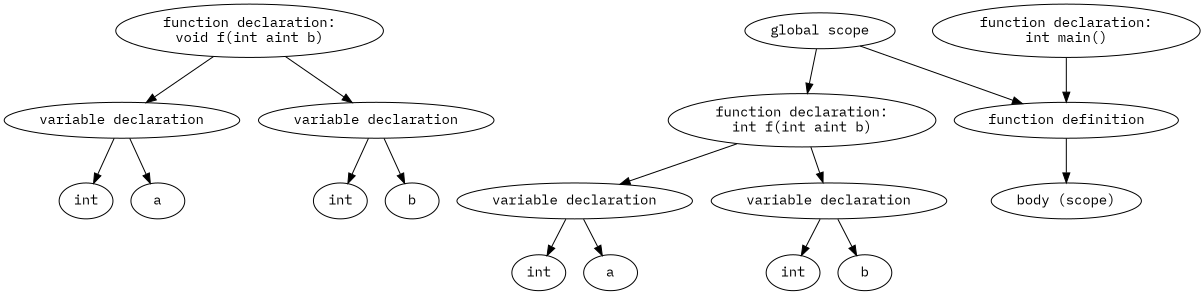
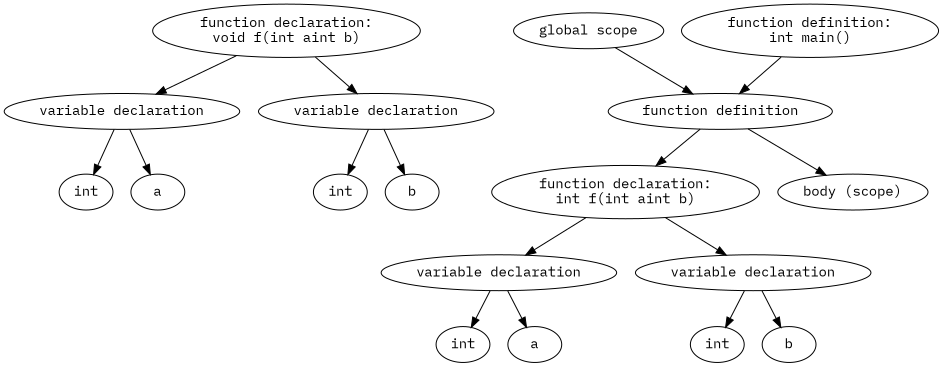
(1066, 31) -> (810, 31)
(813, 66) -> (682, 144)
